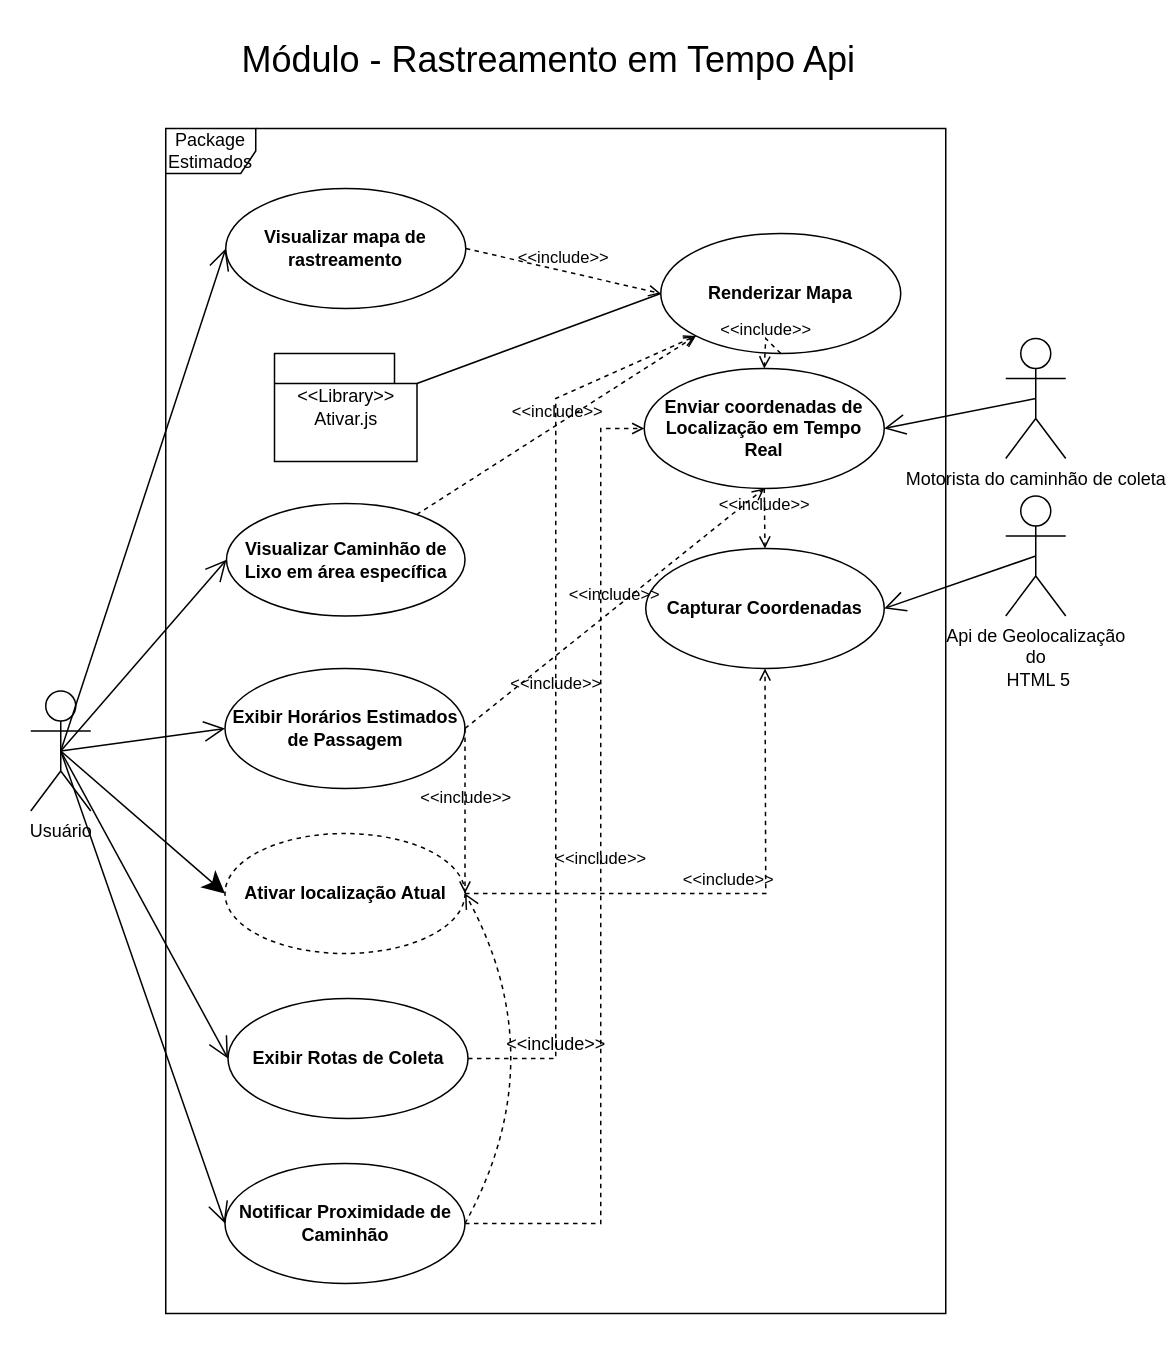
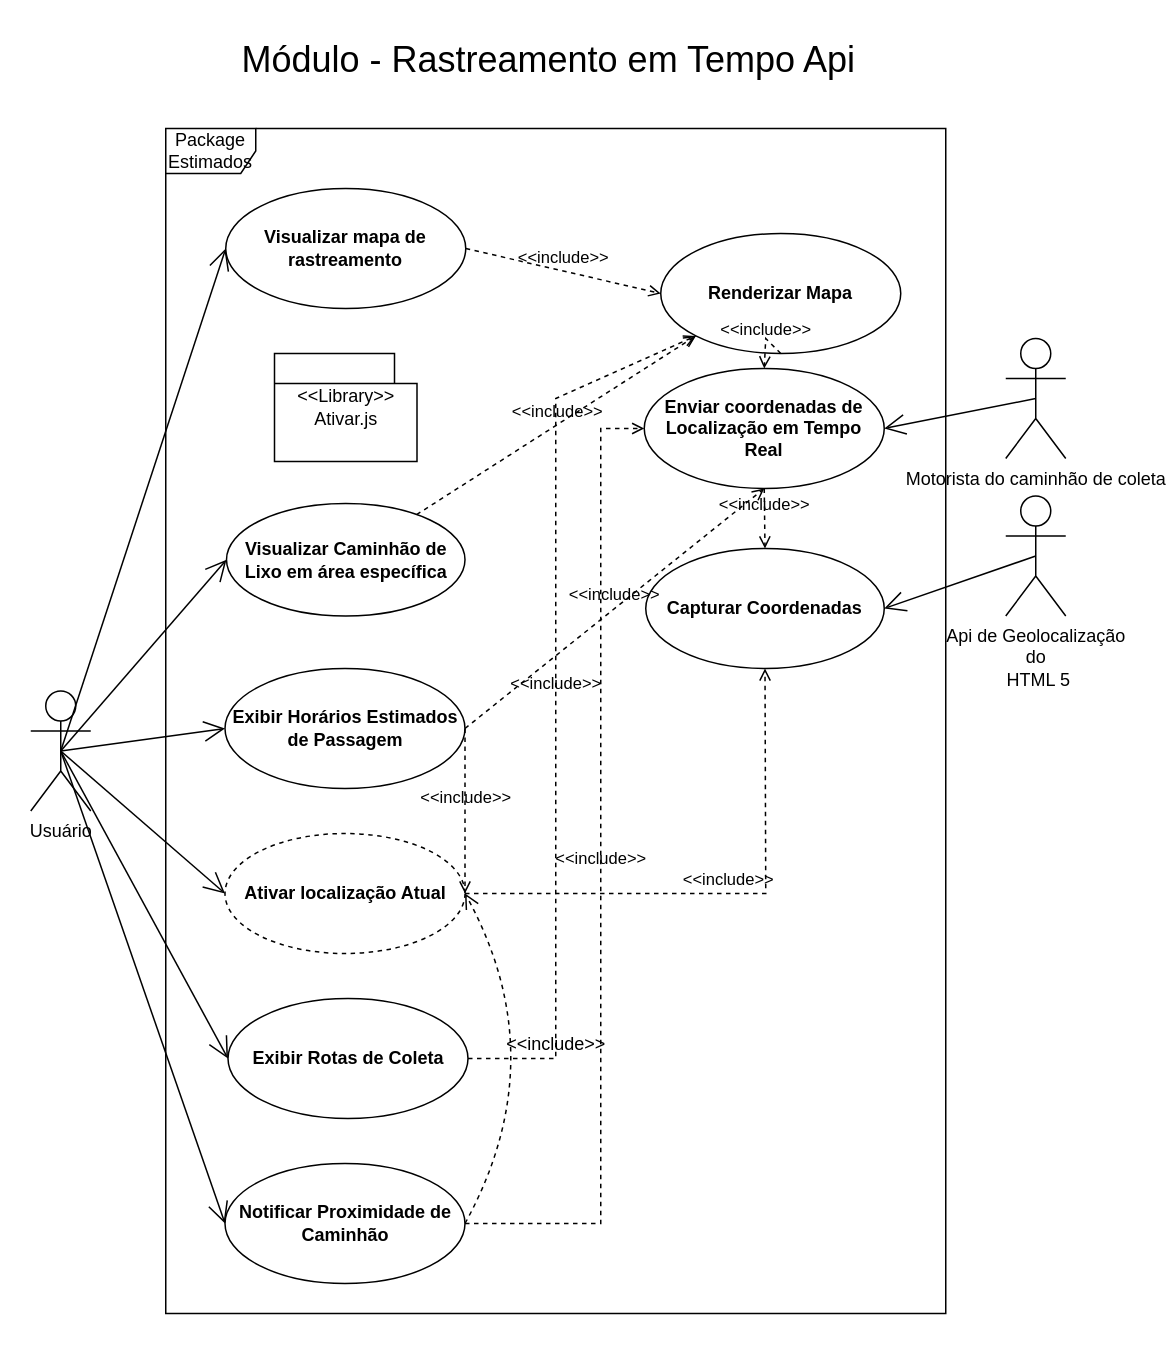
(538, 338) -> none
(211, 881) -> (216, 885)
